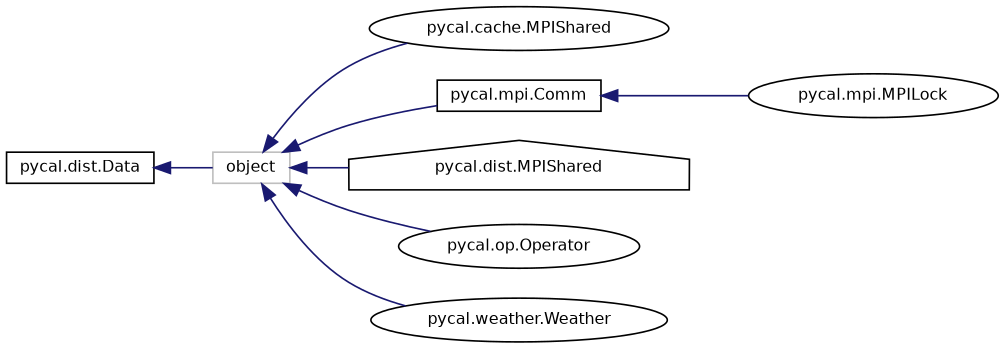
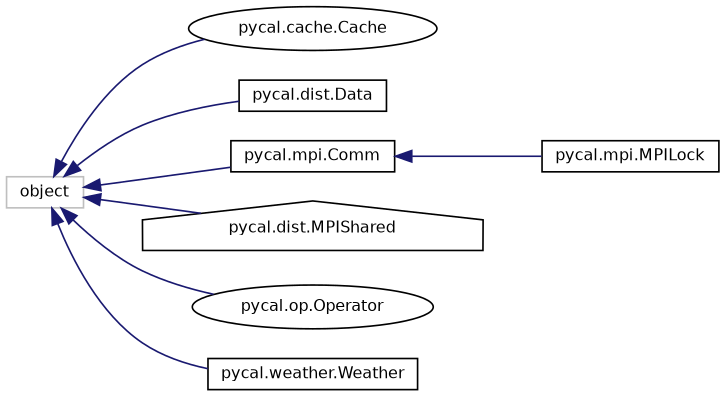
(519, 29) -> (313, 29)
(873, 96) -> (630, 156)
(192, 168) -> (153, 121)
(519, 320) -> (313, 374)
